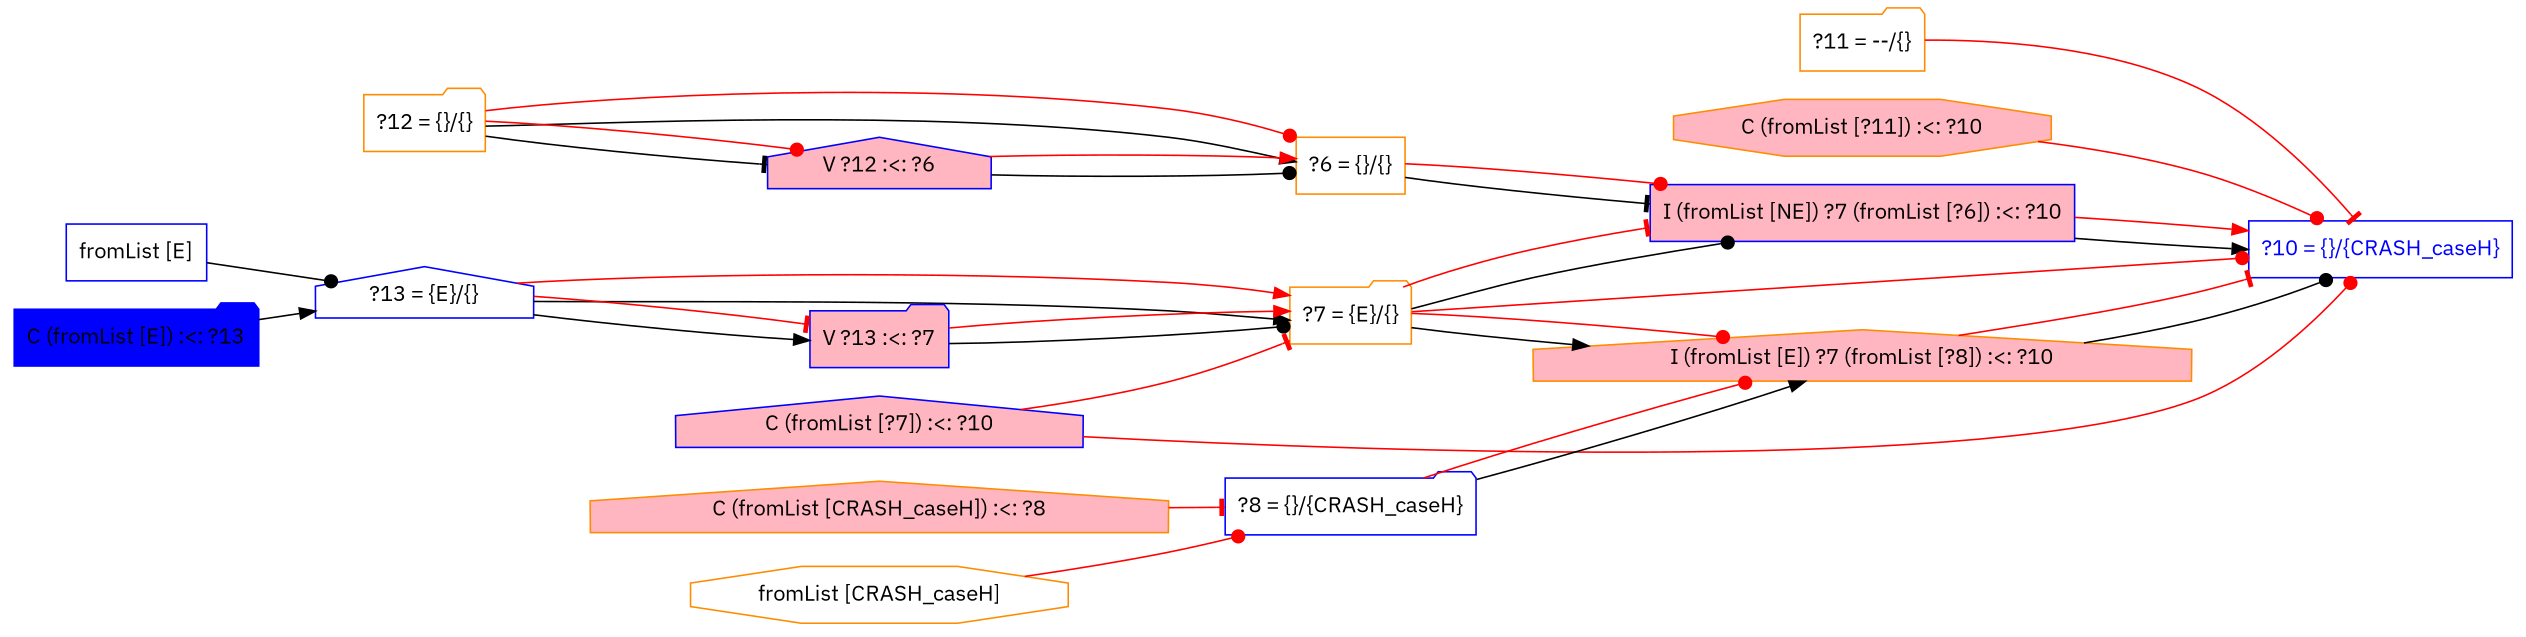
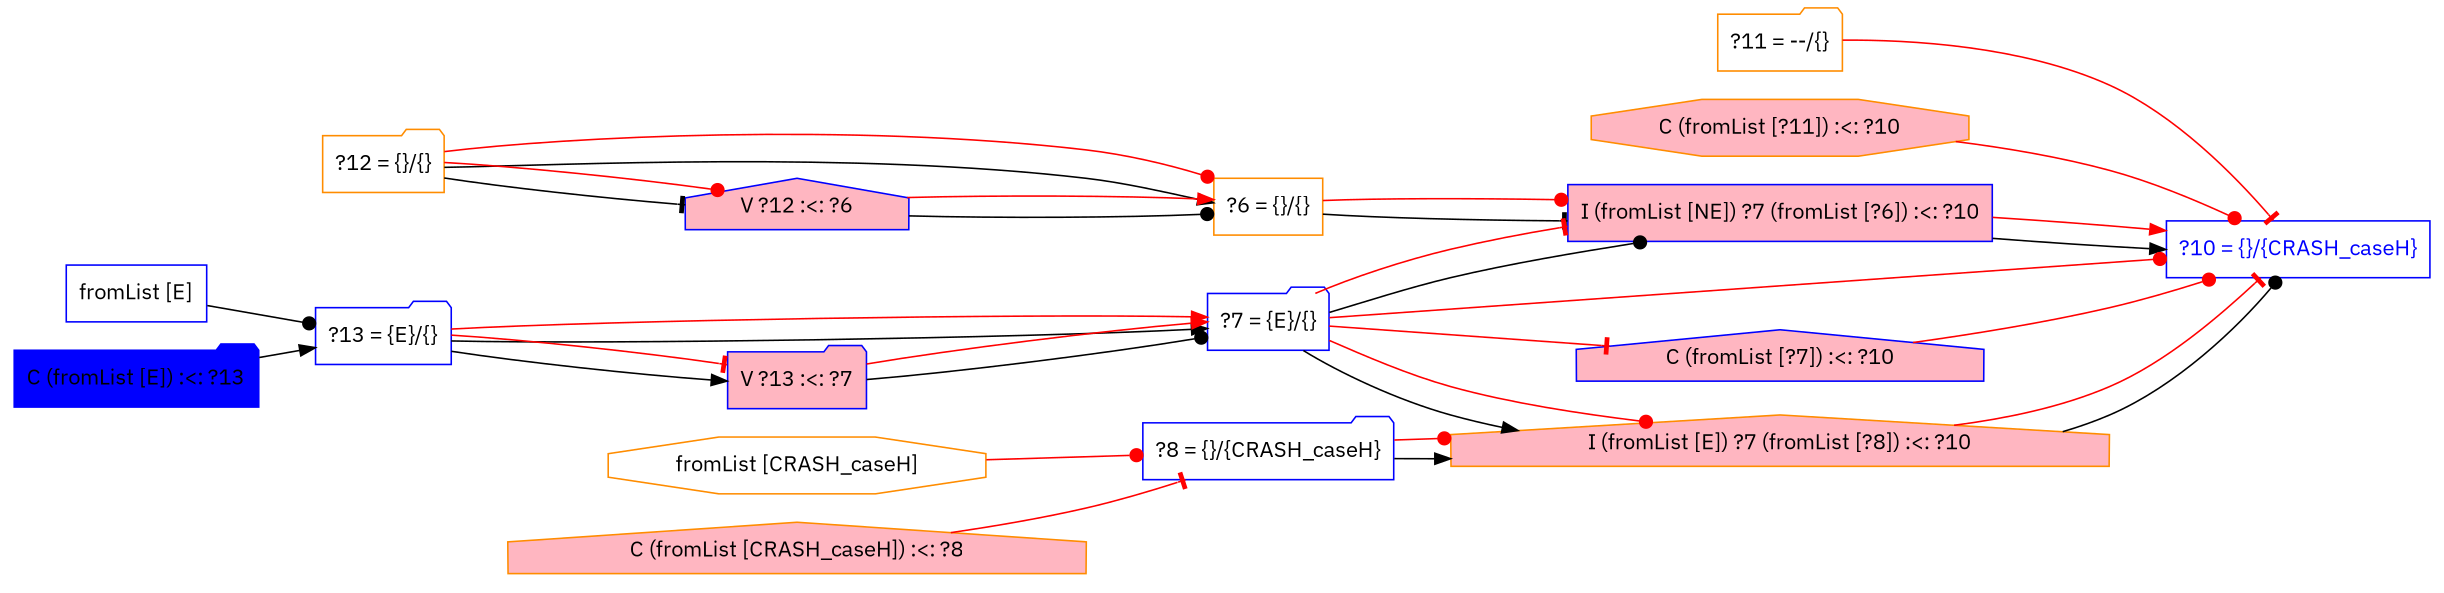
(425, 295) -> (383, 336)
(1351, 316) -> (1268, 322)
(1154, 385) -> (1465, 336)
